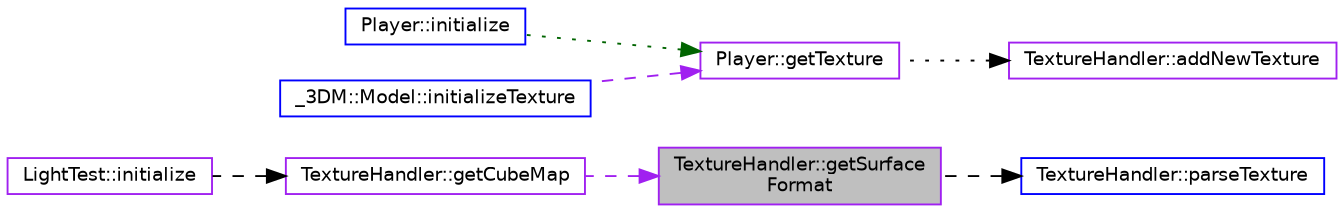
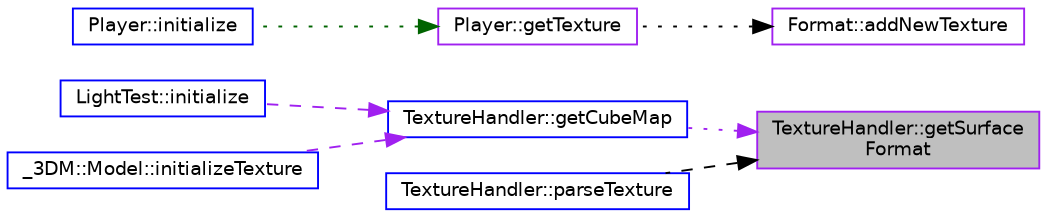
(1173, 61) -> (898, 27)
(636, 78) -> (341, 146)
(110, 176) -> (163, 98)
(240, 176) -> (317, 107)
(435, 176) -> (538, 119)
(612, 176) -> (713, 129)
(972, 176) -> (702, 168)
